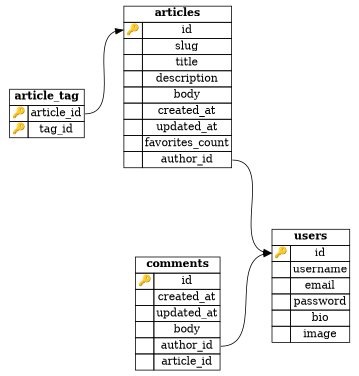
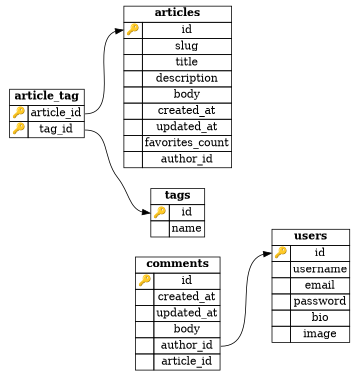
(252, 203) -> none
none -> (178, 212)
